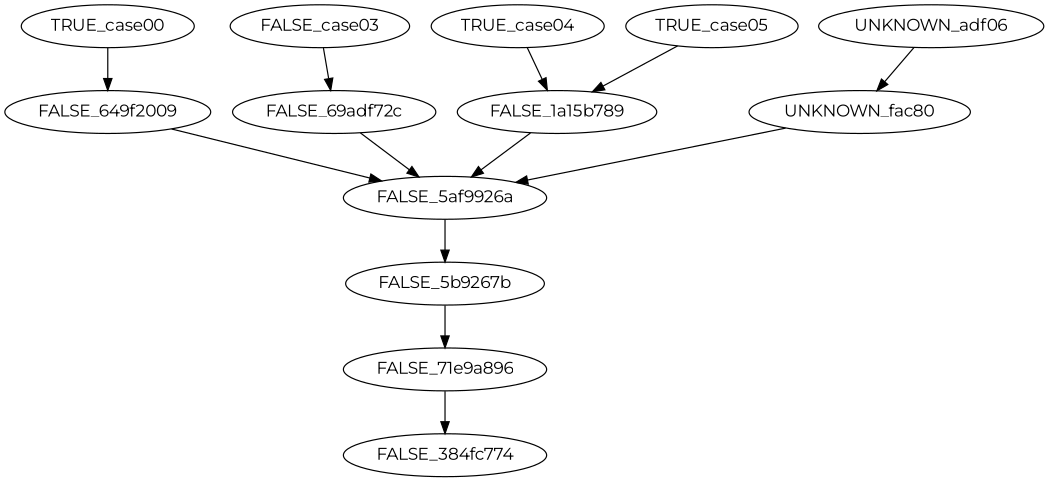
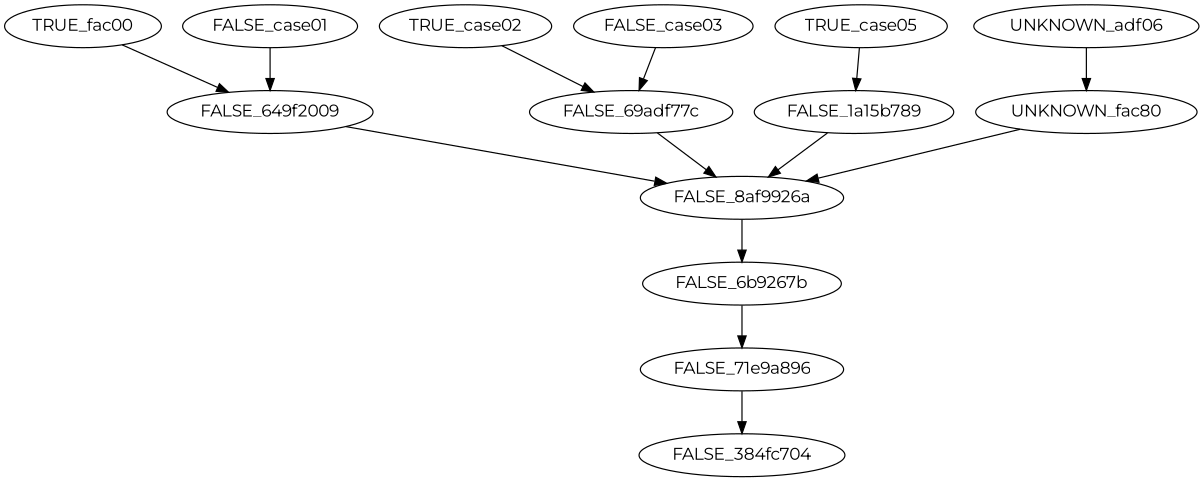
(108, 26) -> (83, 26)
none -> (270, 26)
none -> (466, 26)
(518, 26) -> none
(334, 112) -> (631, 112)
(445, 198) -> (742, 198)
(445, 284) -> (742, 284)
(445, 455) -> (742, 455)
